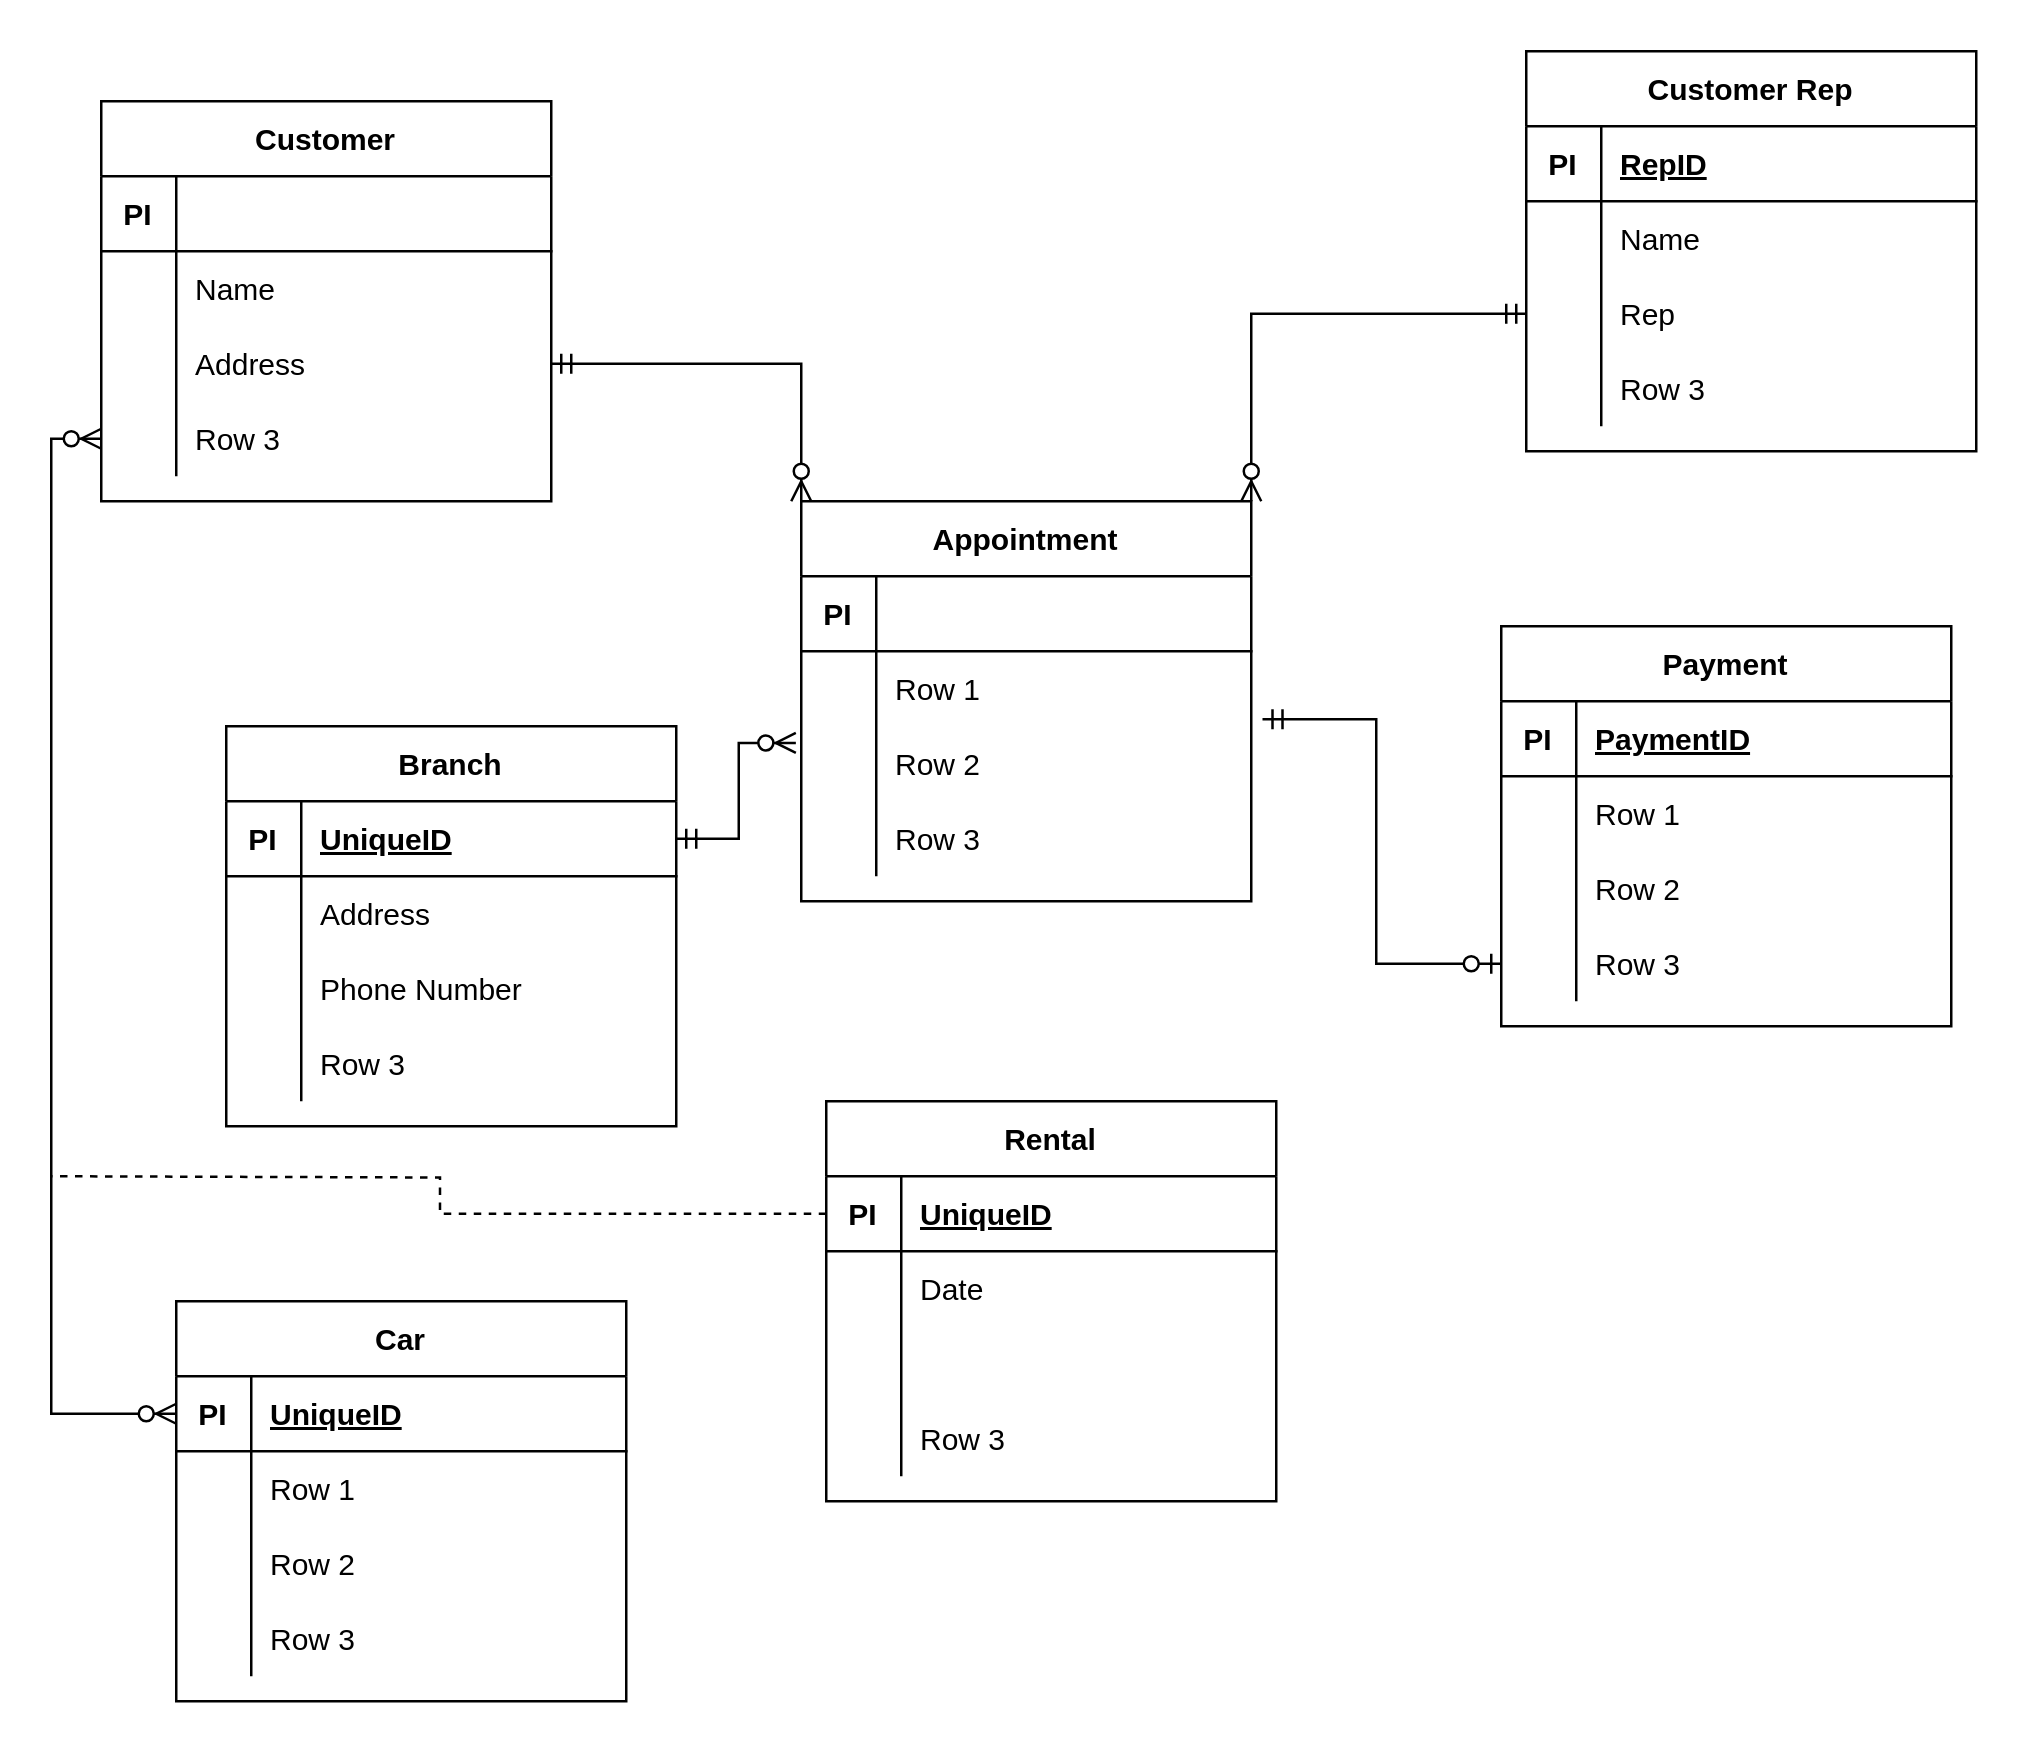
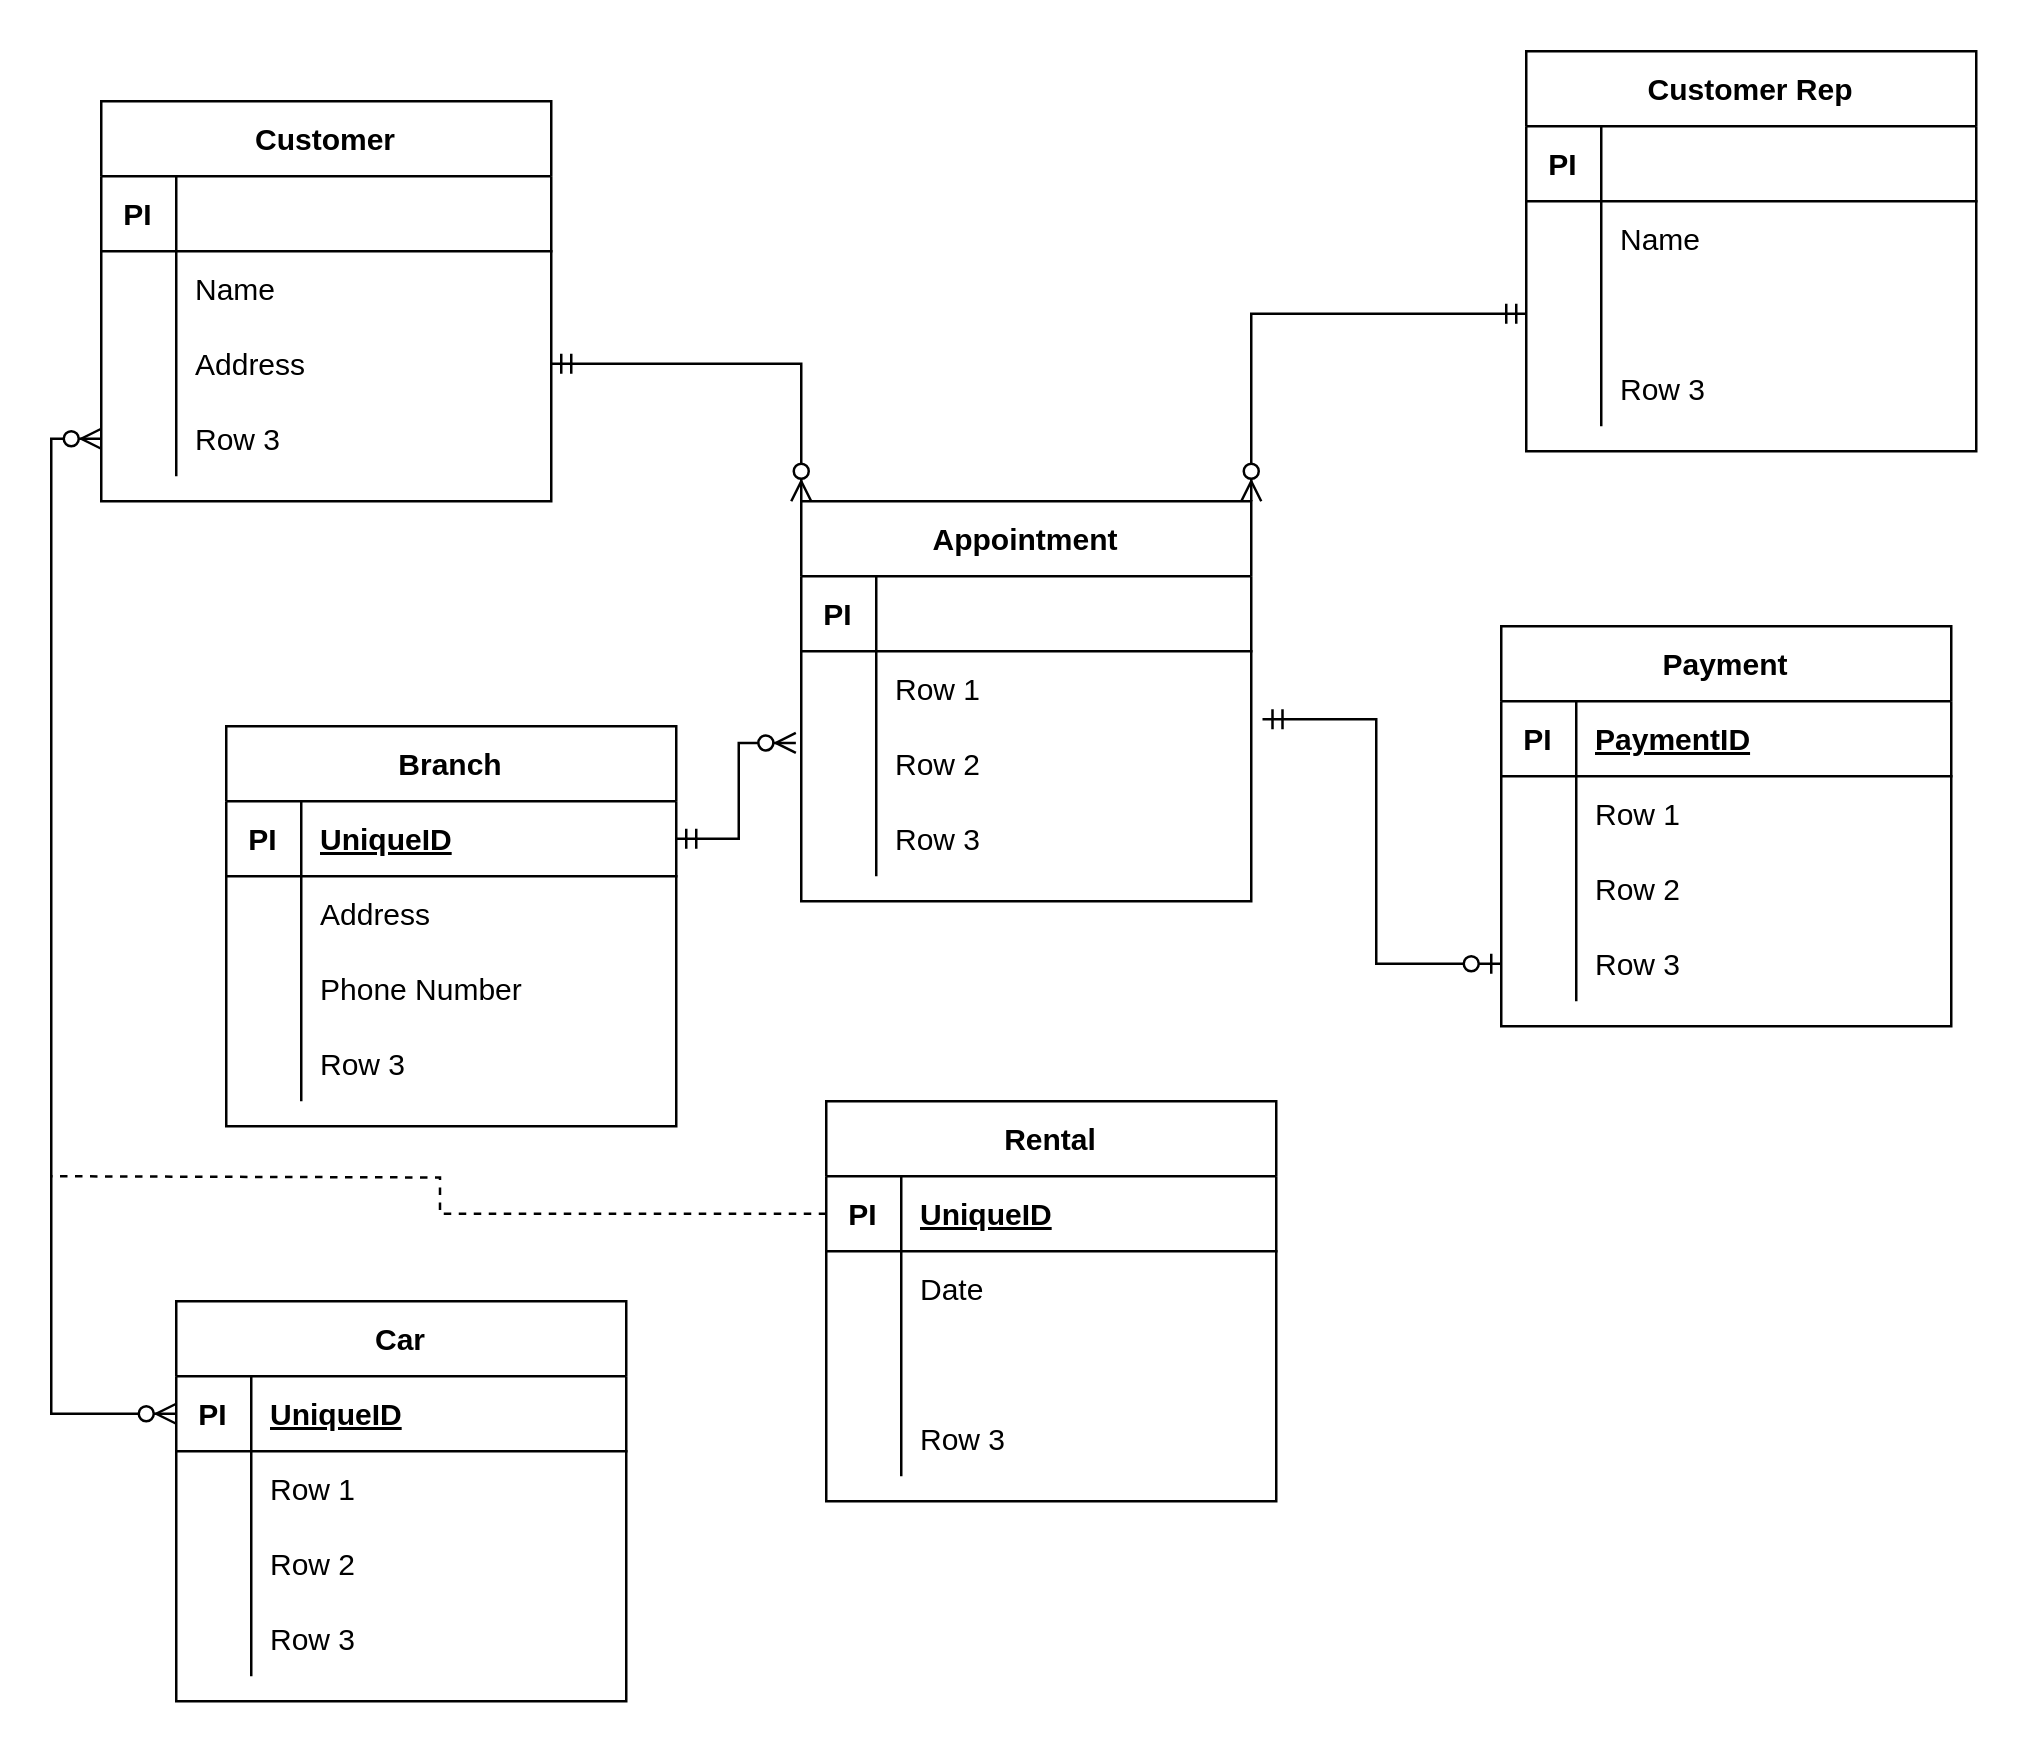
(1789, 164) -> none
(1789, 314) -> none
